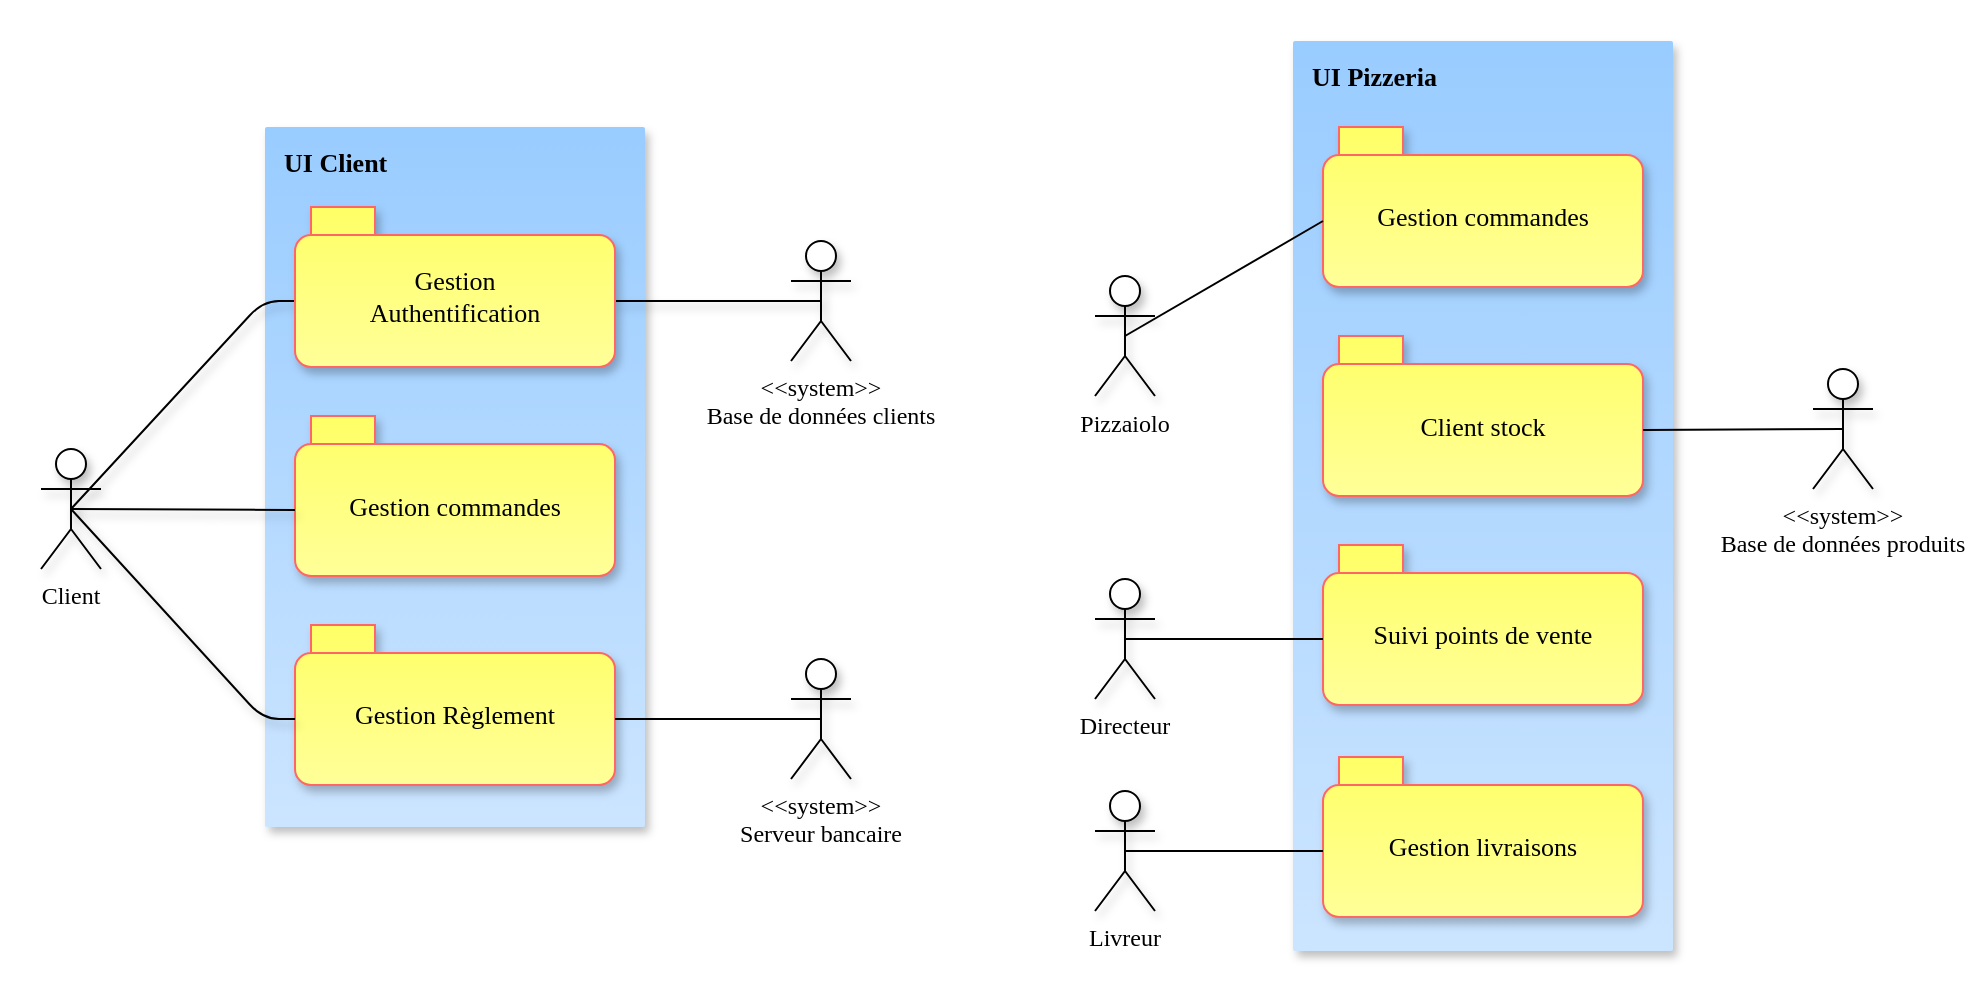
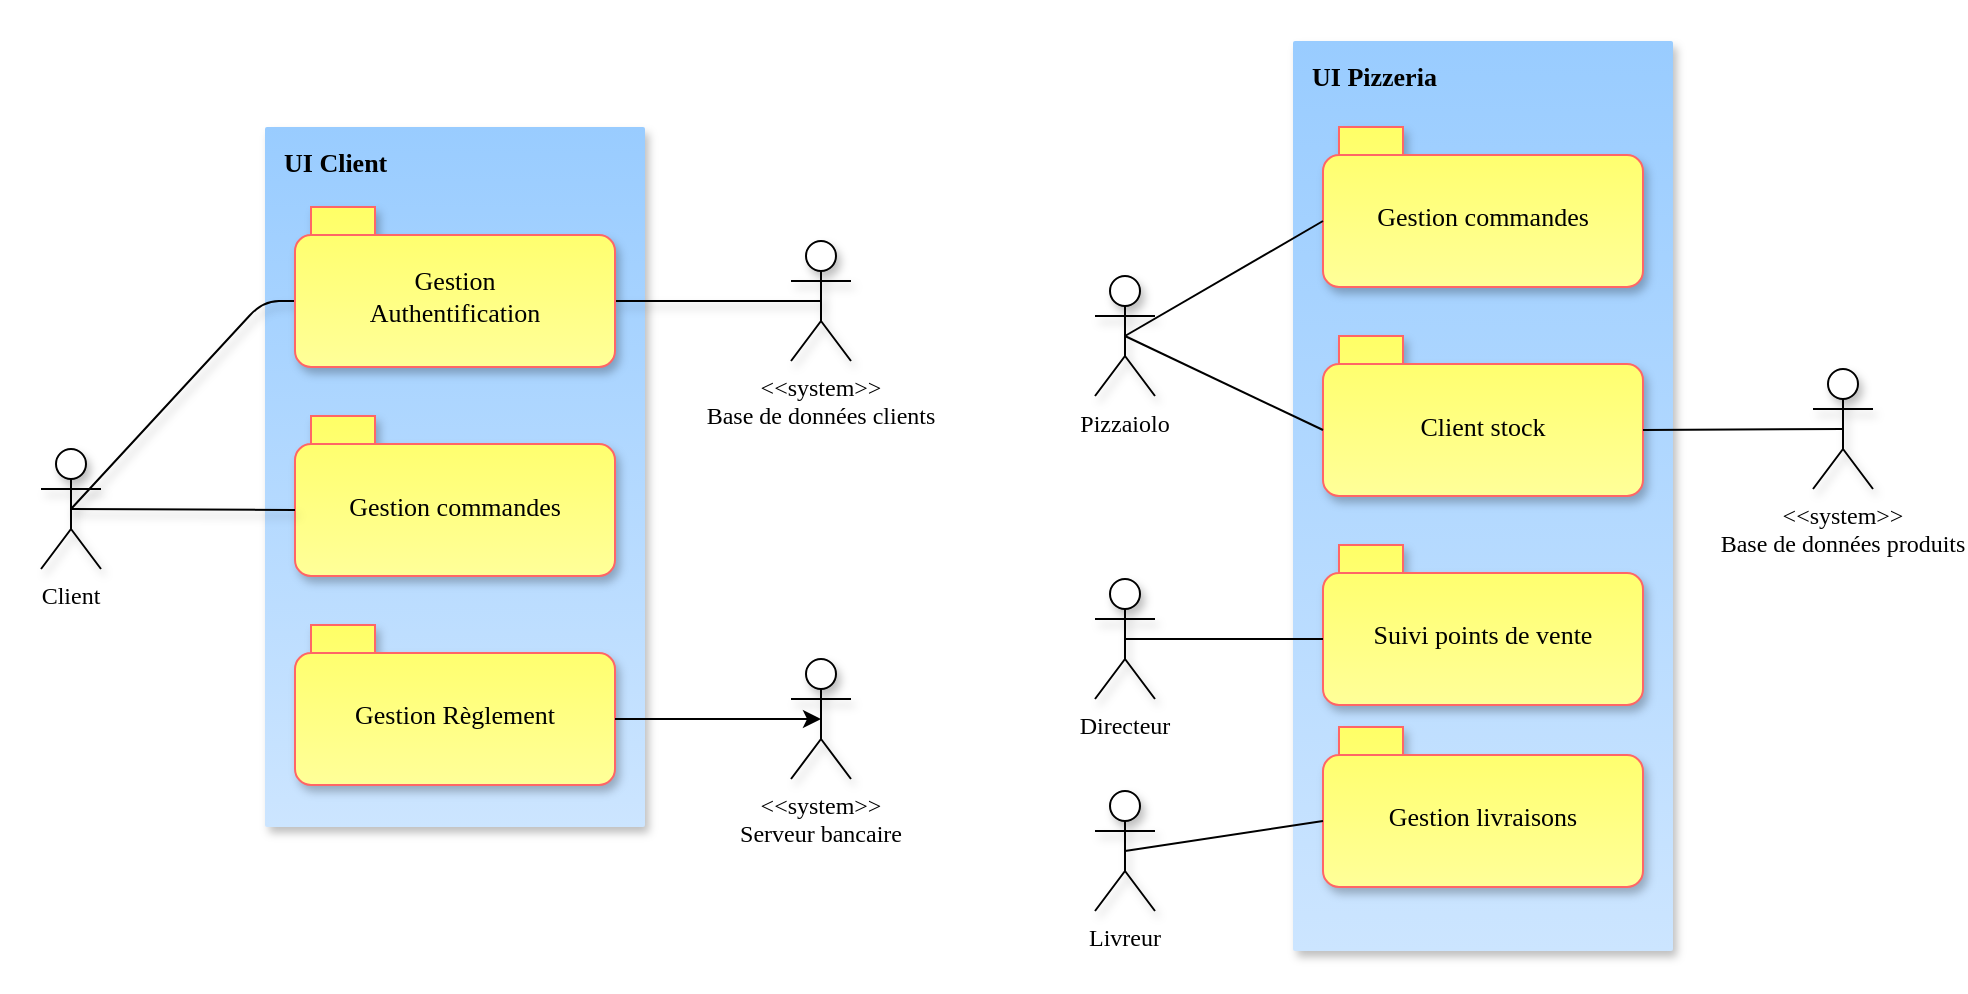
none -> (1225, 384)
(178, 626) -> none
(810, 719) -> (806, 719)
(1483, 837) -> (1483, 807)
